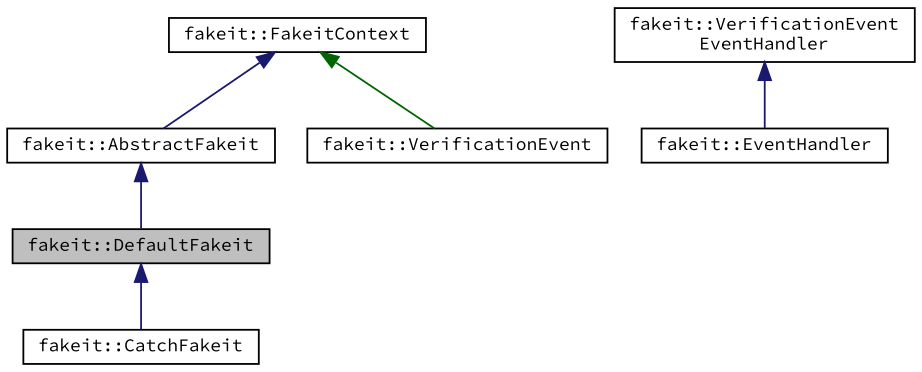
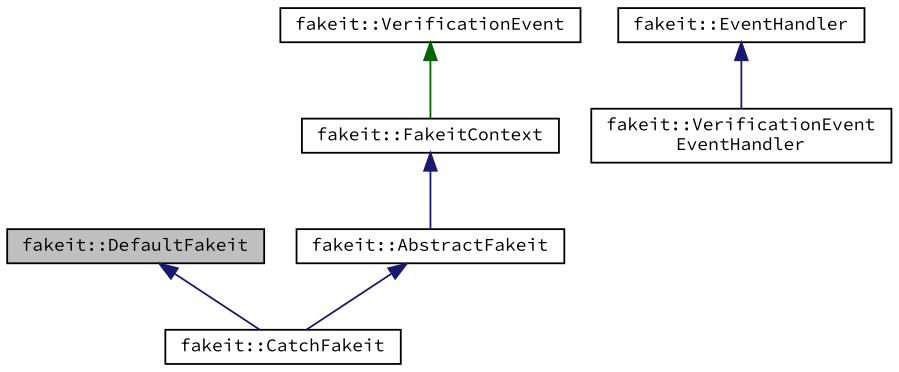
(385, 96) -> (430, 90)
(765, 104) -> (741, 85)
(141, 205) -> (349, 302)
